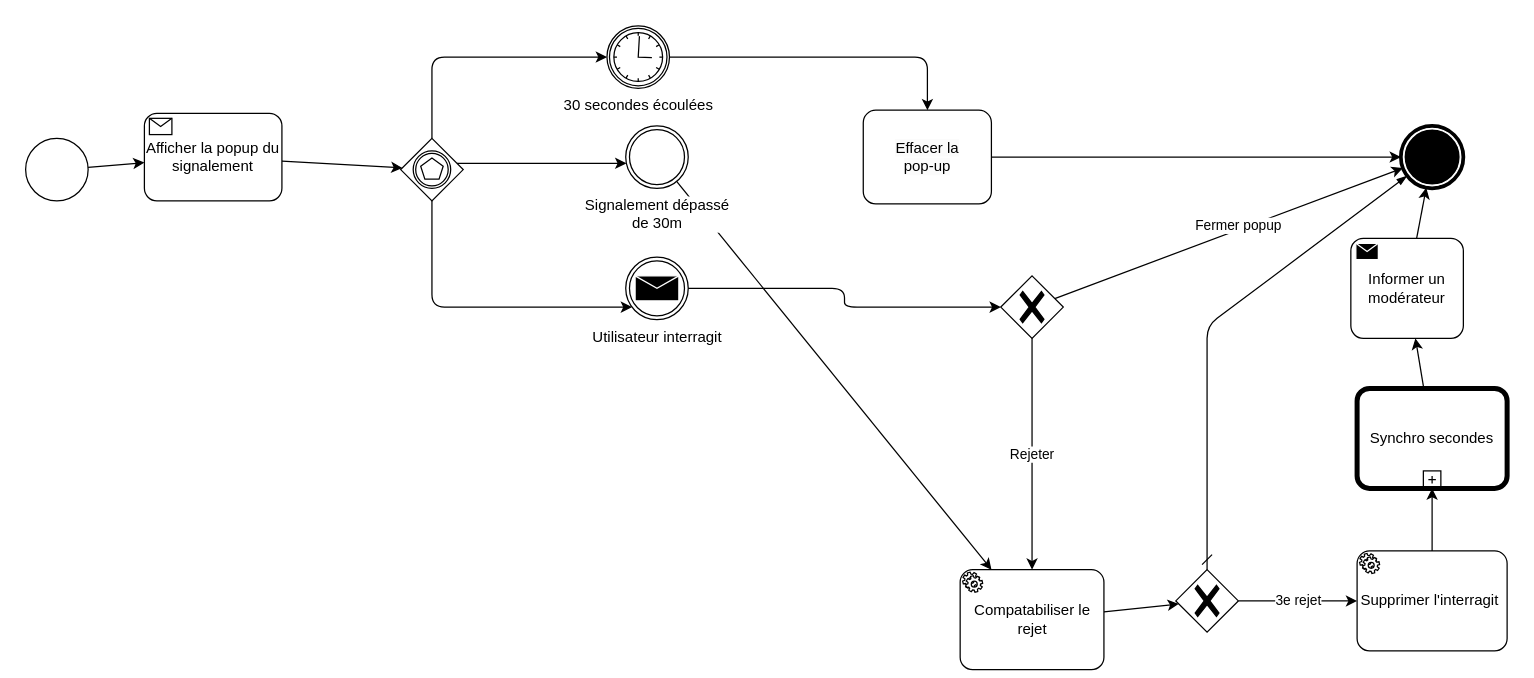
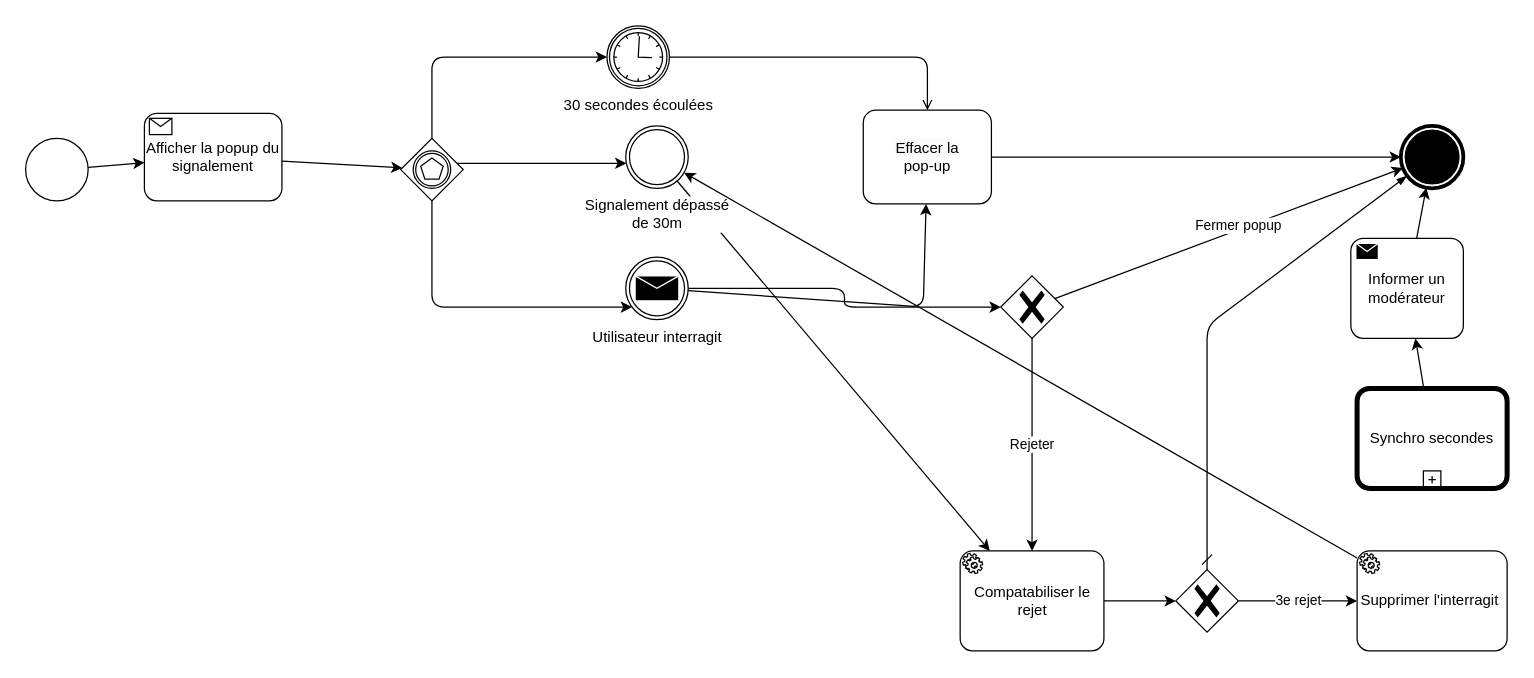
(927, 100) -> (927, 102)
none -> (834, 301)
(1432, 523) -> (1140, 433)
(1032, 619) -> (1032, 601)
